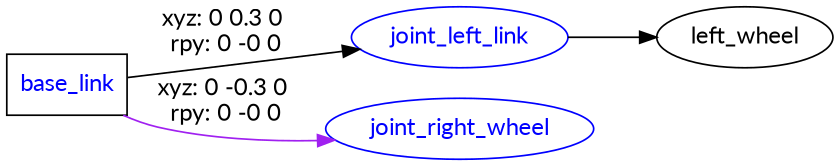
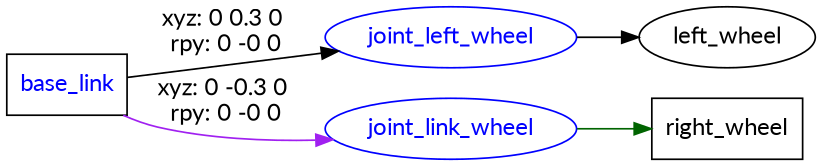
(460, 37) -> (451, 37)
(460, 129) -> (451, 129)
none -> (727, 129)
